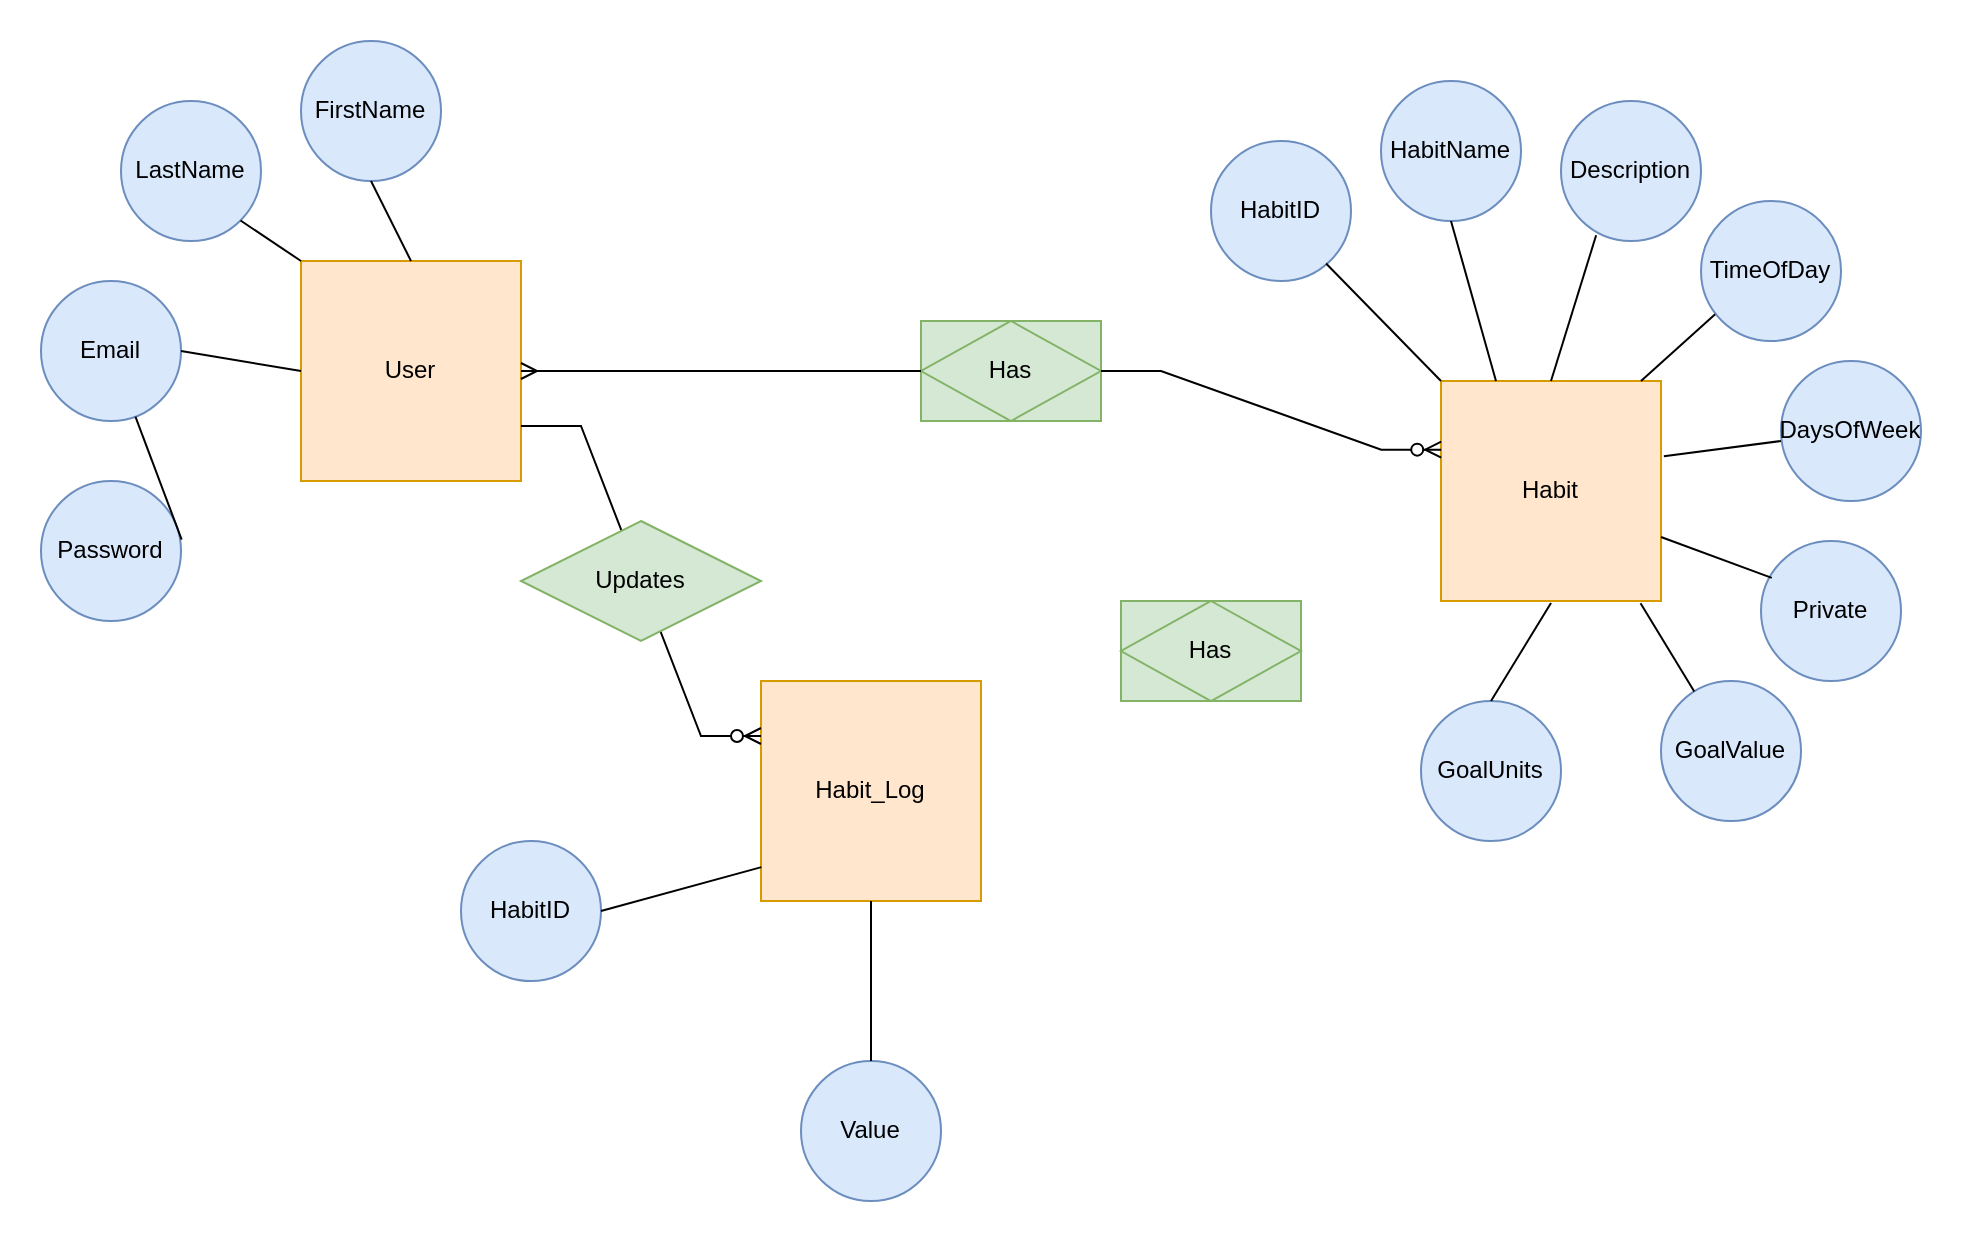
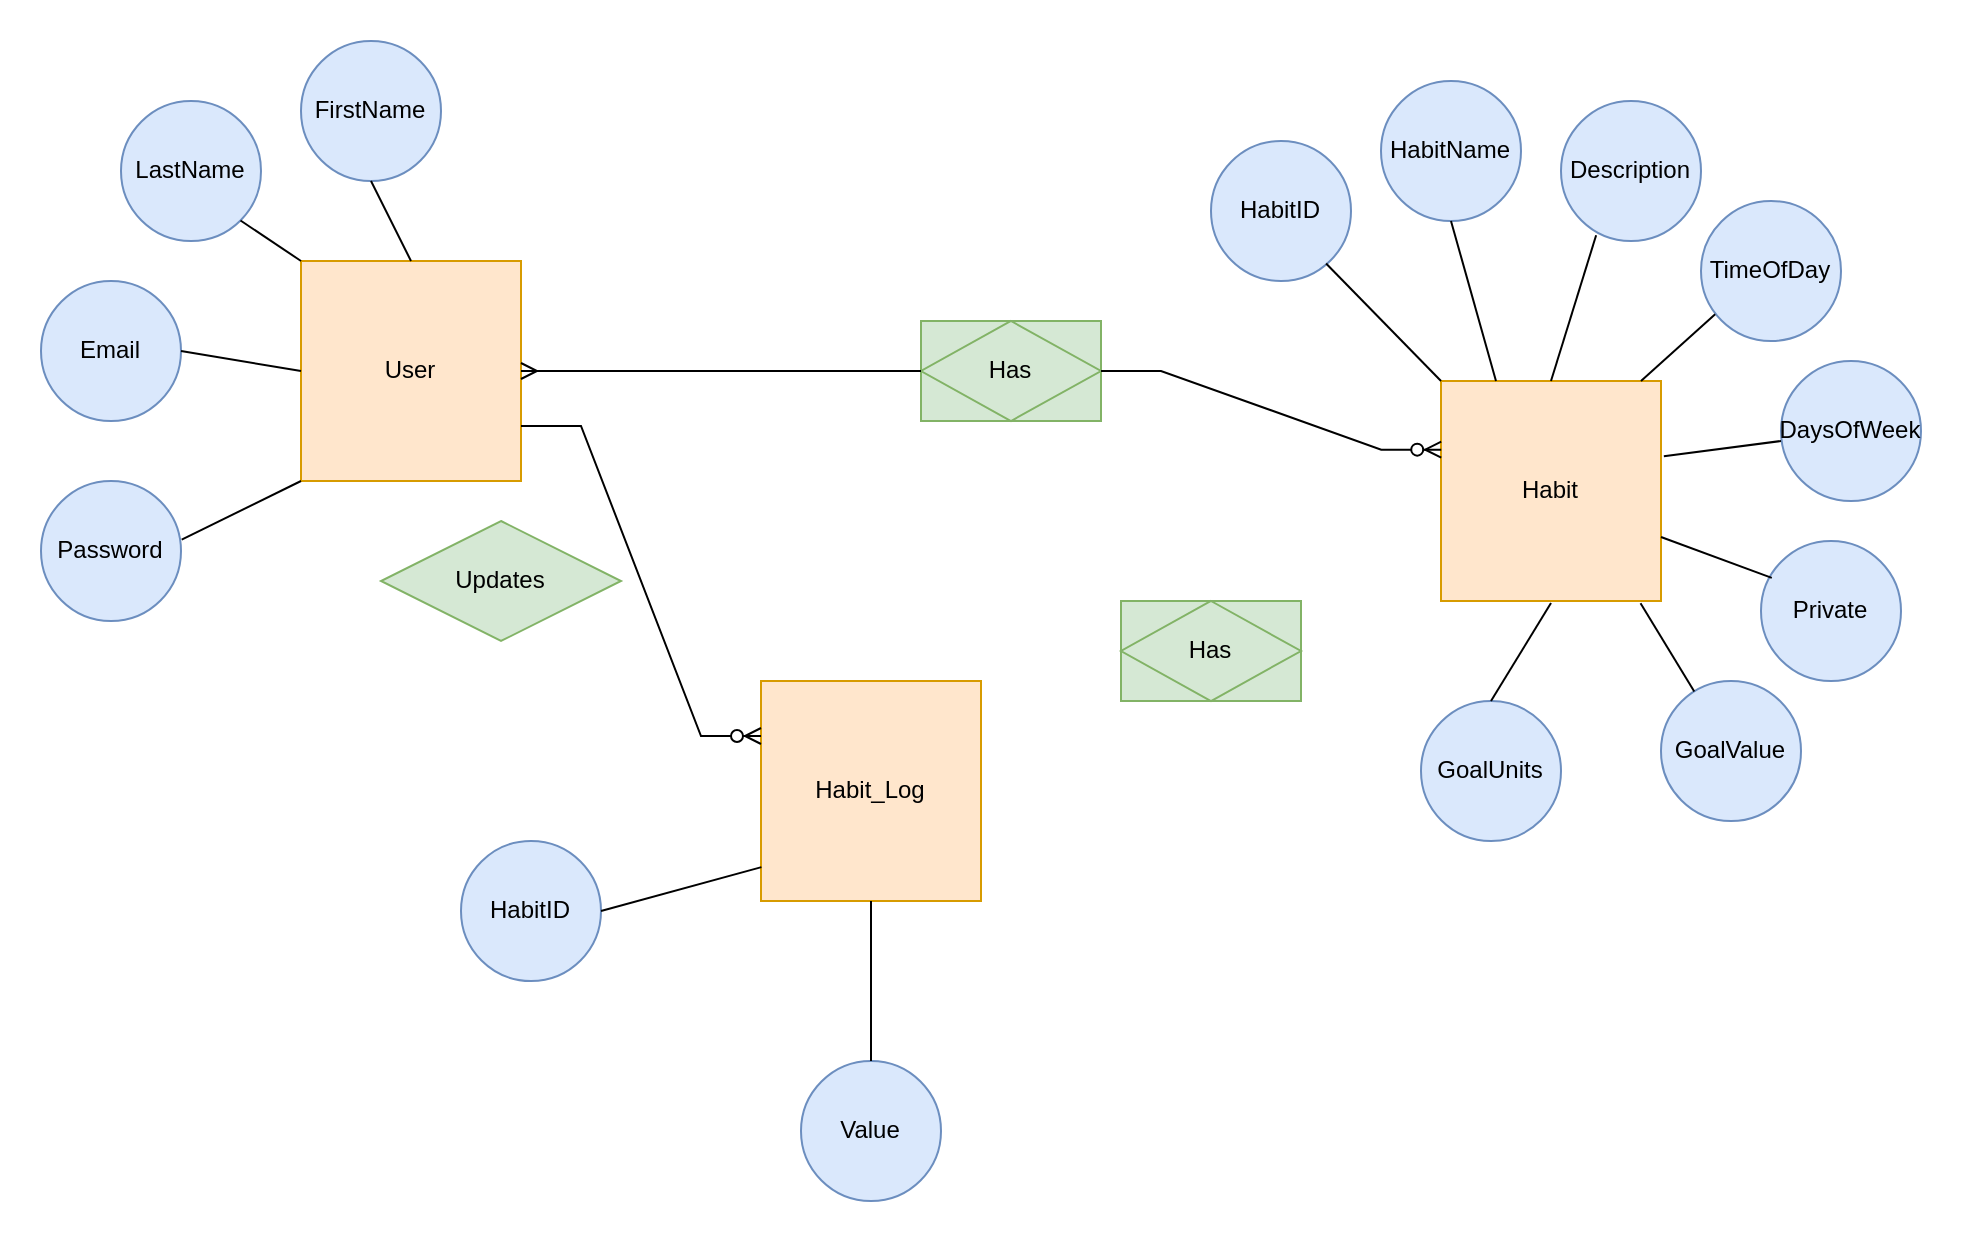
(159, 479) -> (241, 510)
(641, 581) -> (501, 581)
